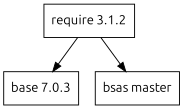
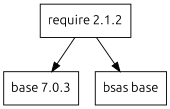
(89, 21) -> (86, 21)
(137, 88) -> (131, 88)
